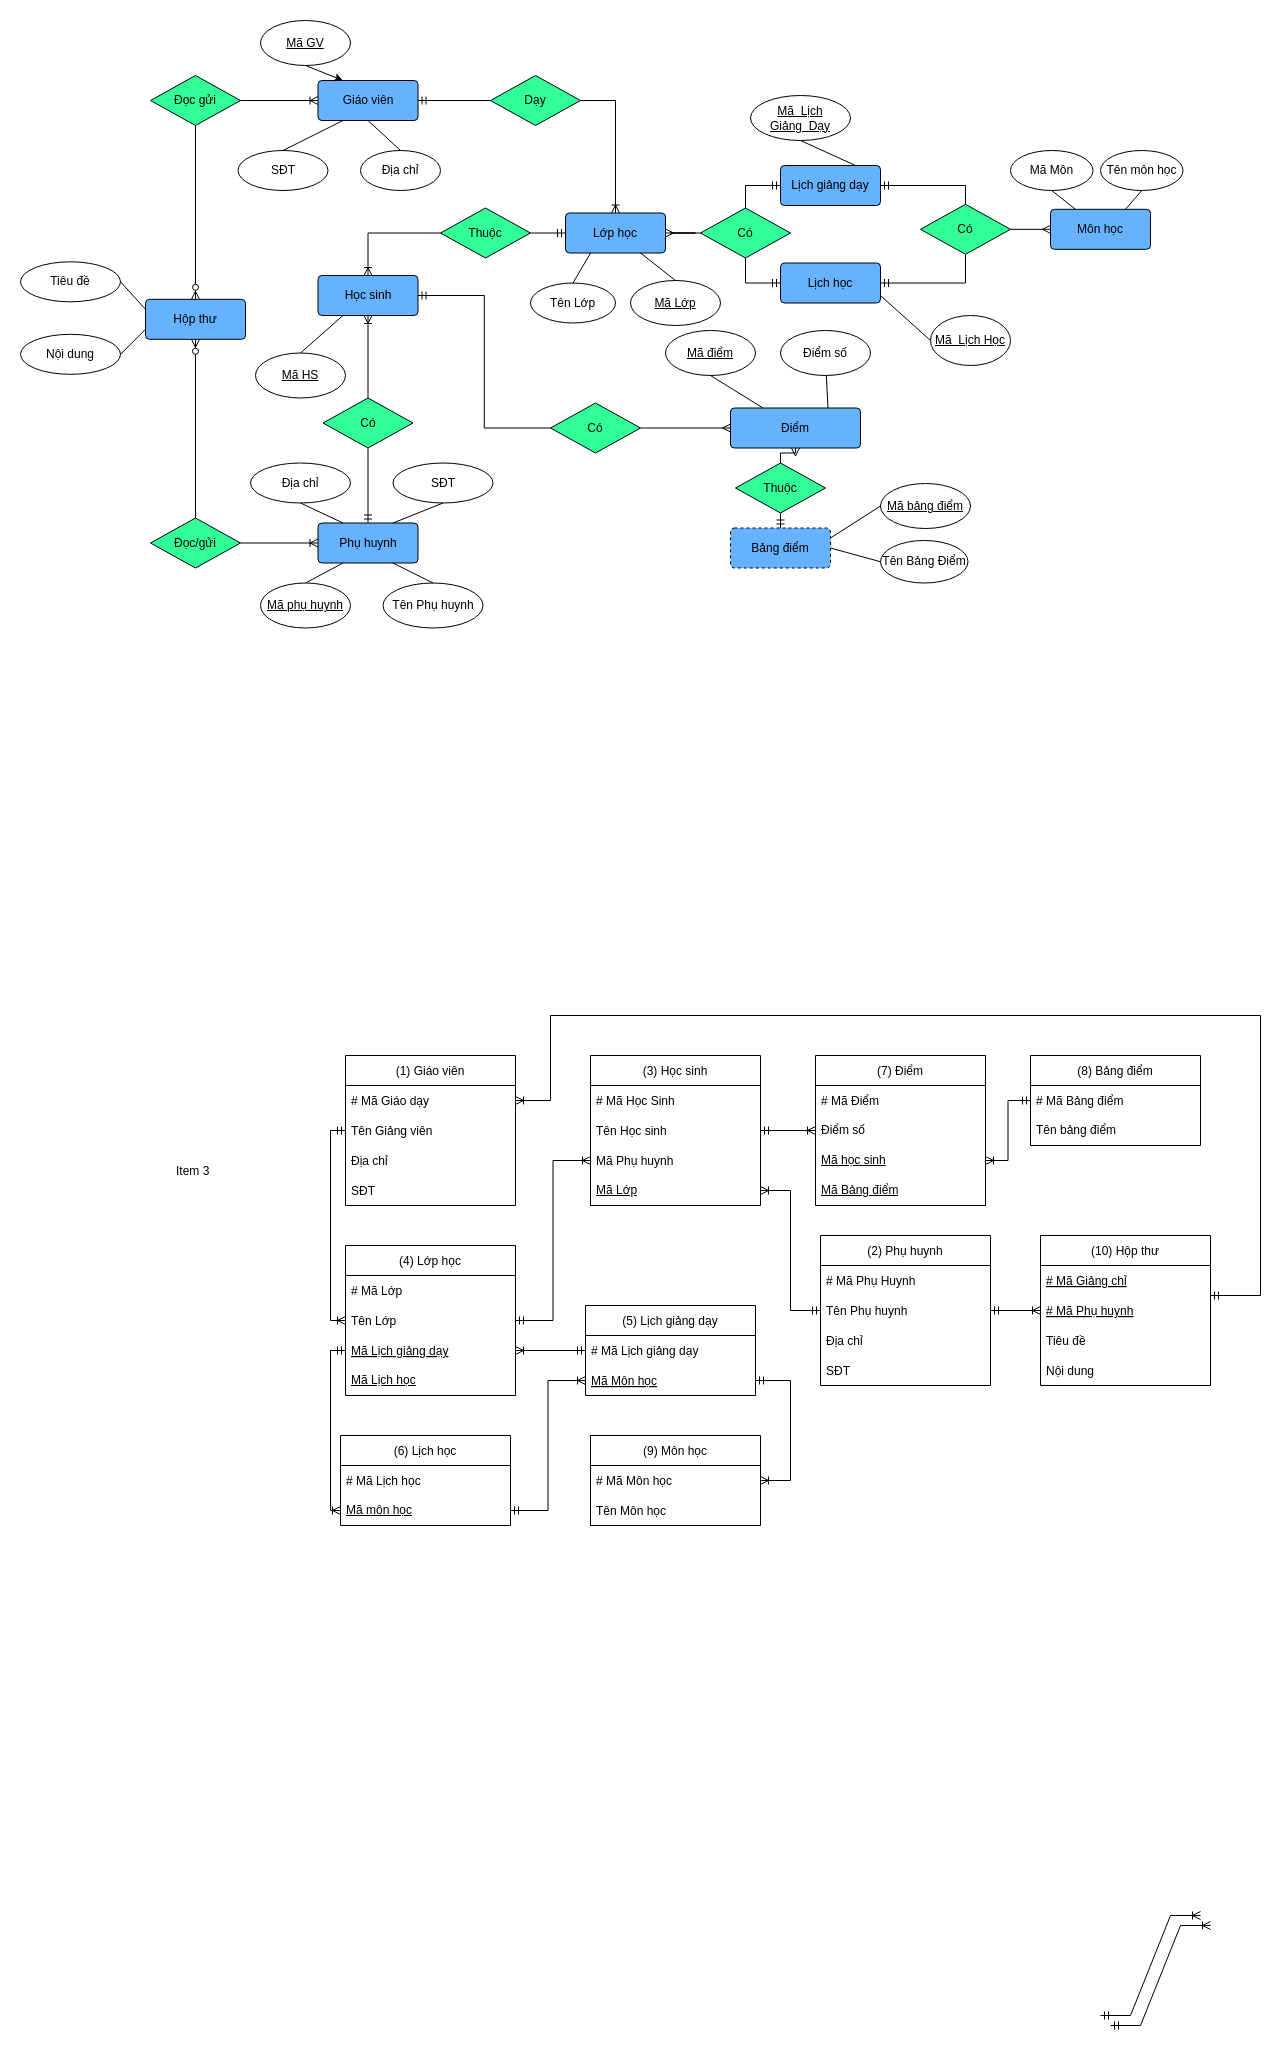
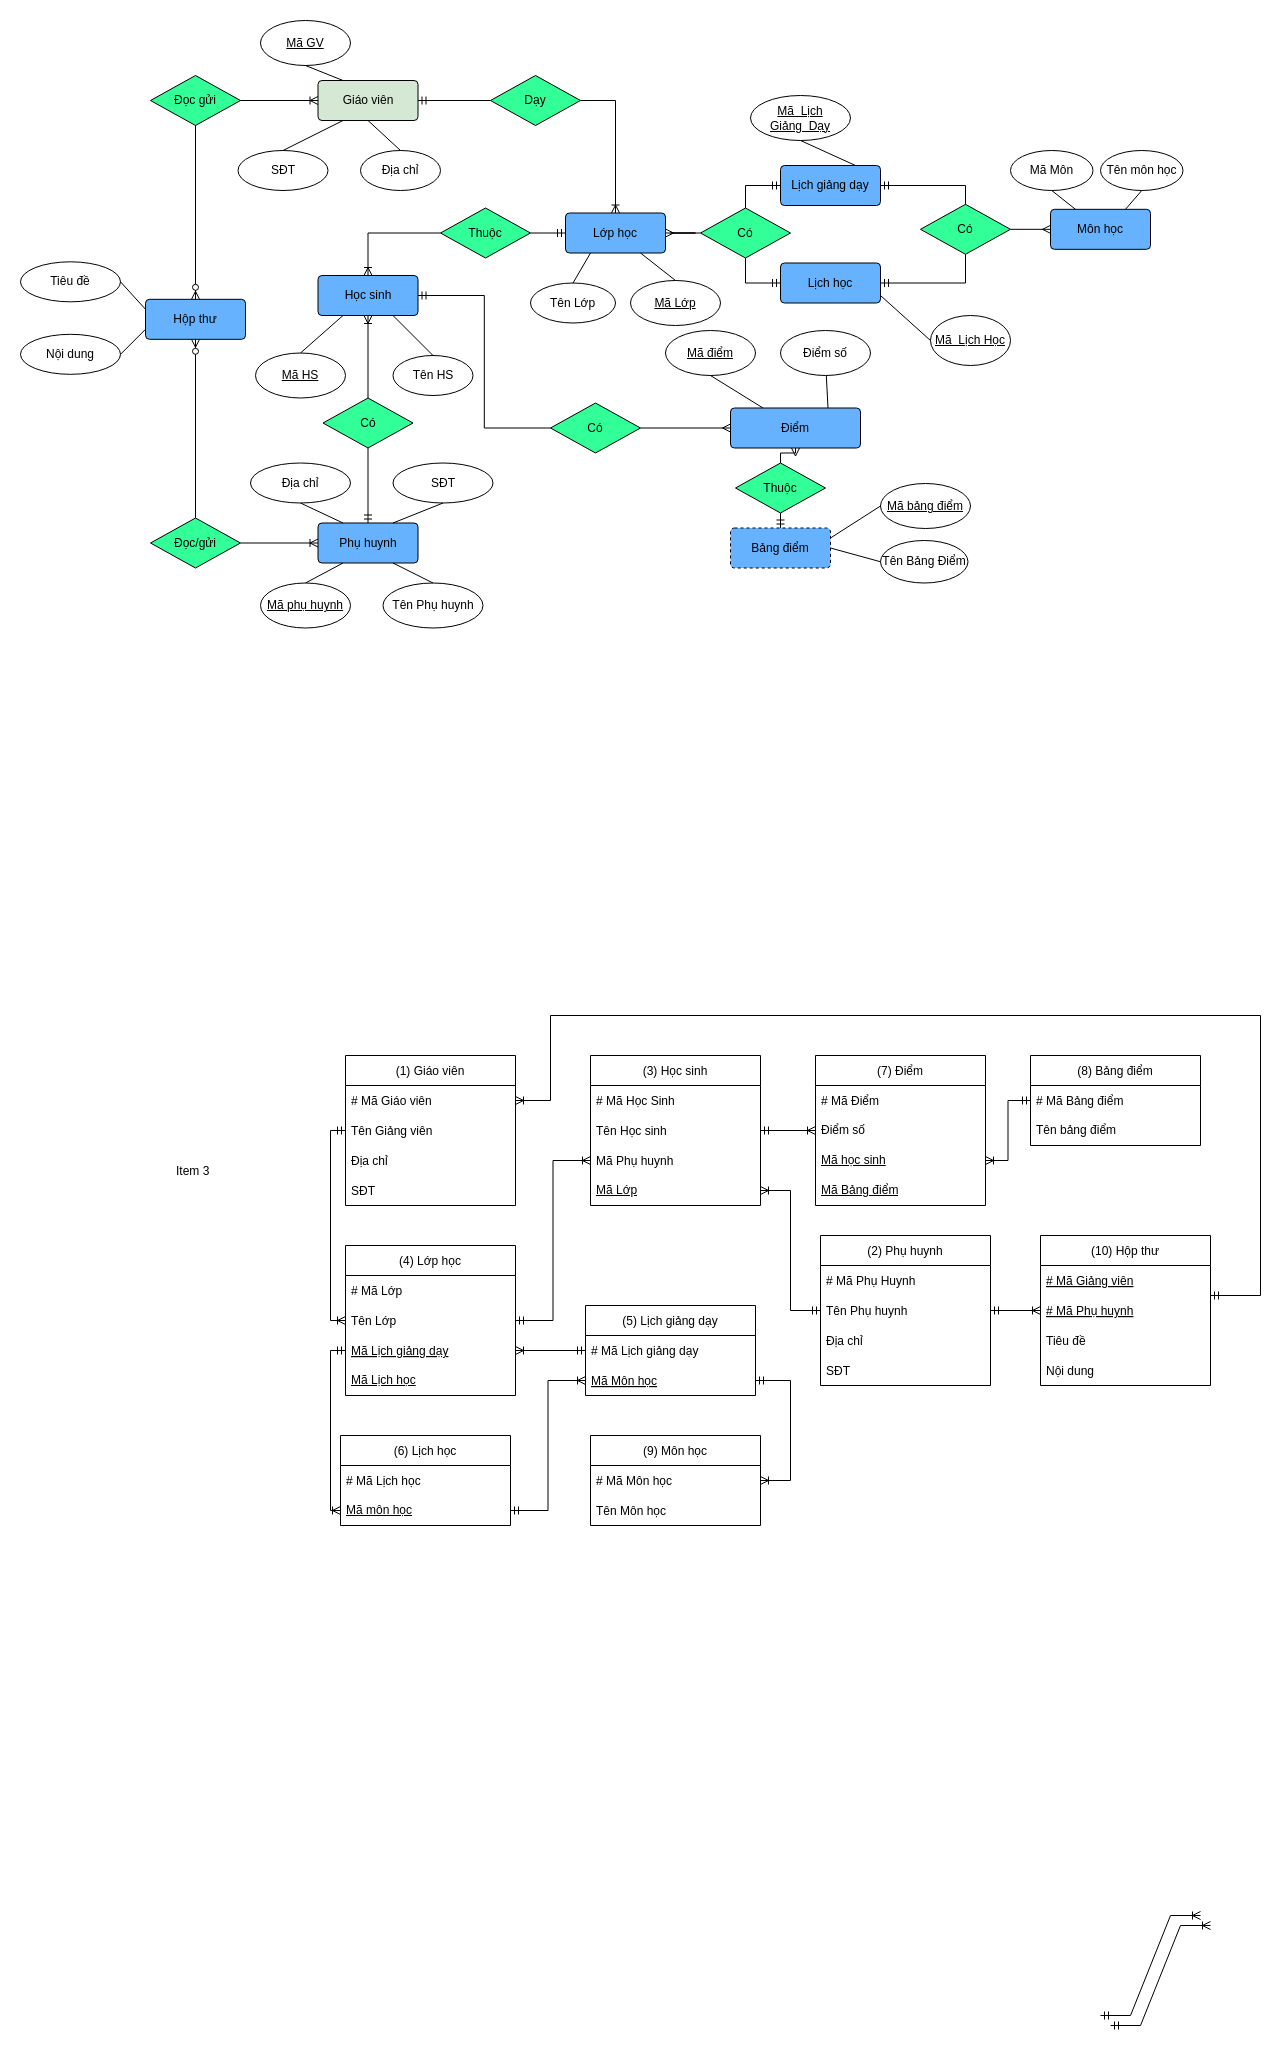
(335, 77) -> (337, 78)
(368, 101) -> (368, 101)
none -> (413, 336)
none -> (433, 376)
(388, 1101) -> (390, 1101)
(1087, 1281) -> (1089, 1281)
